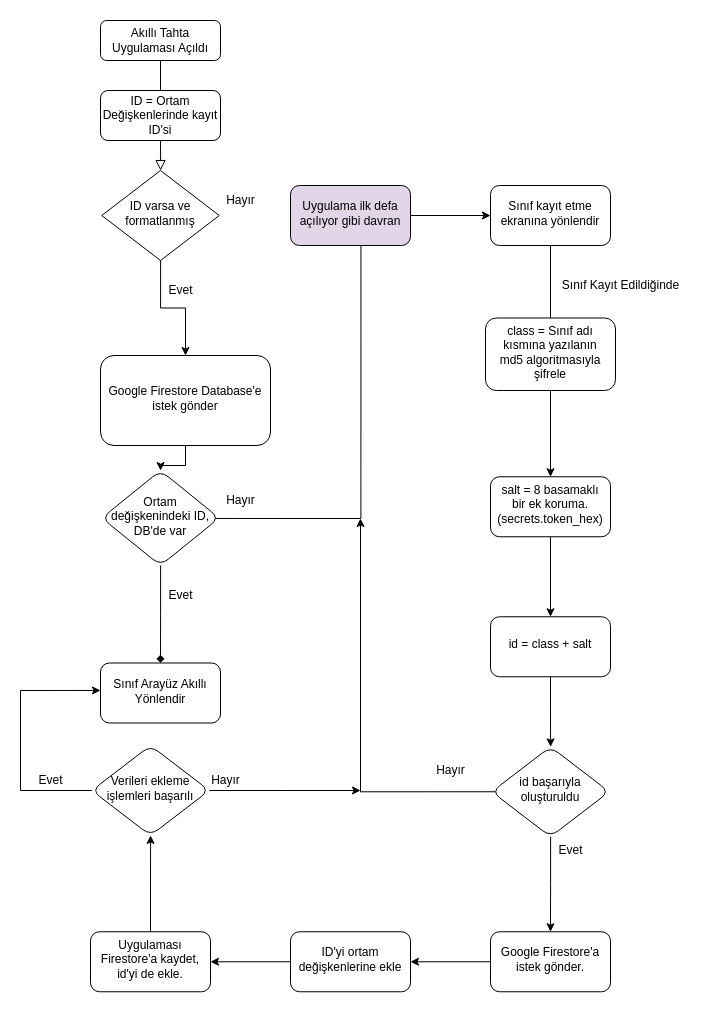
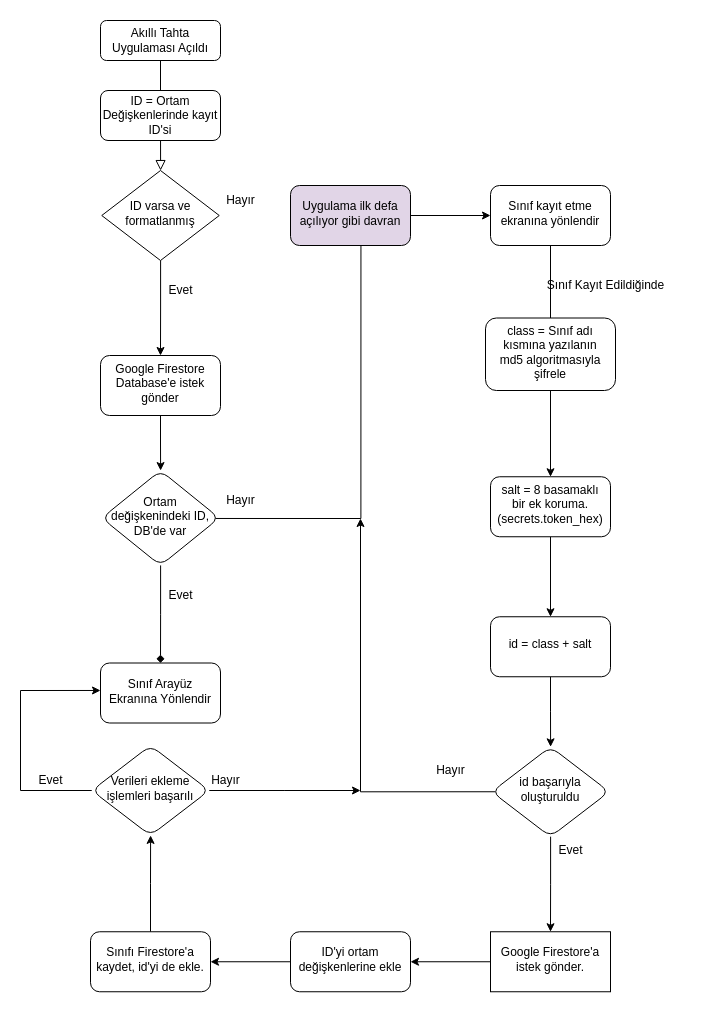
(621, 286) -> (606, 286)
(186, 401) -> (161, 386)
(161, 692) -> (161, 692)
(151, 960) -> (151, 960)
(551, 962) -> (551, 962)
